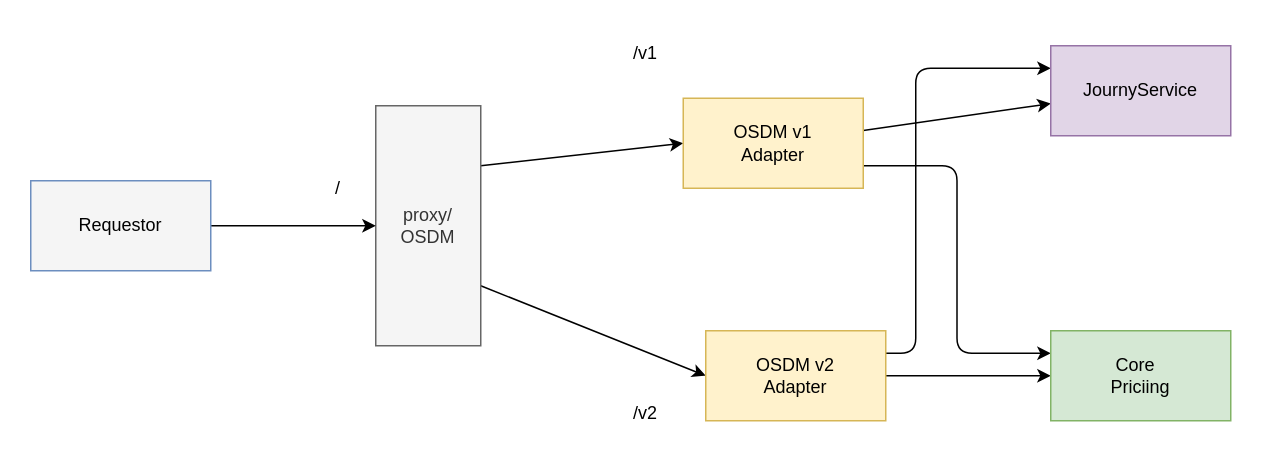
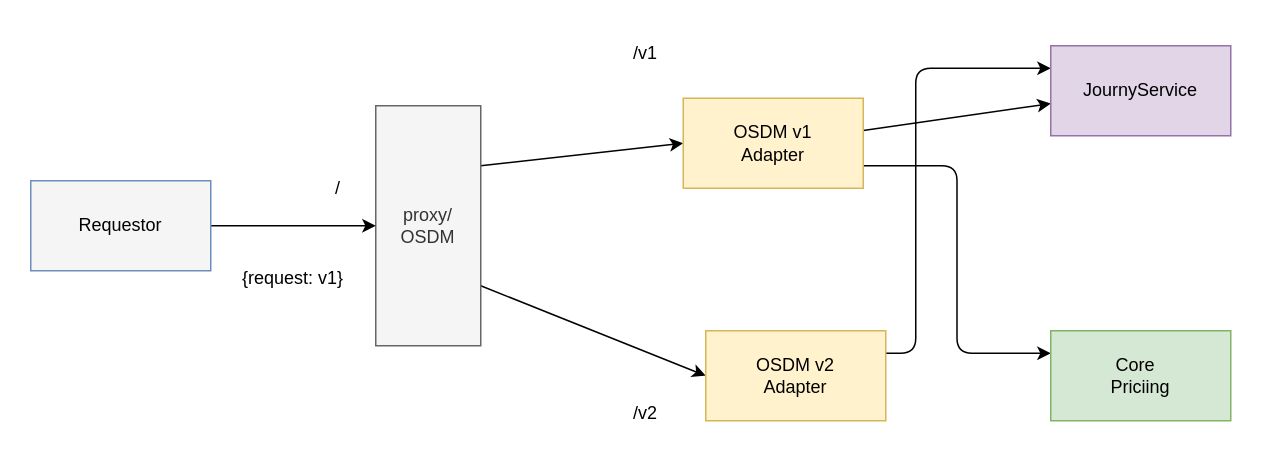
none -> (293, 278)
(963, 376) -> none
